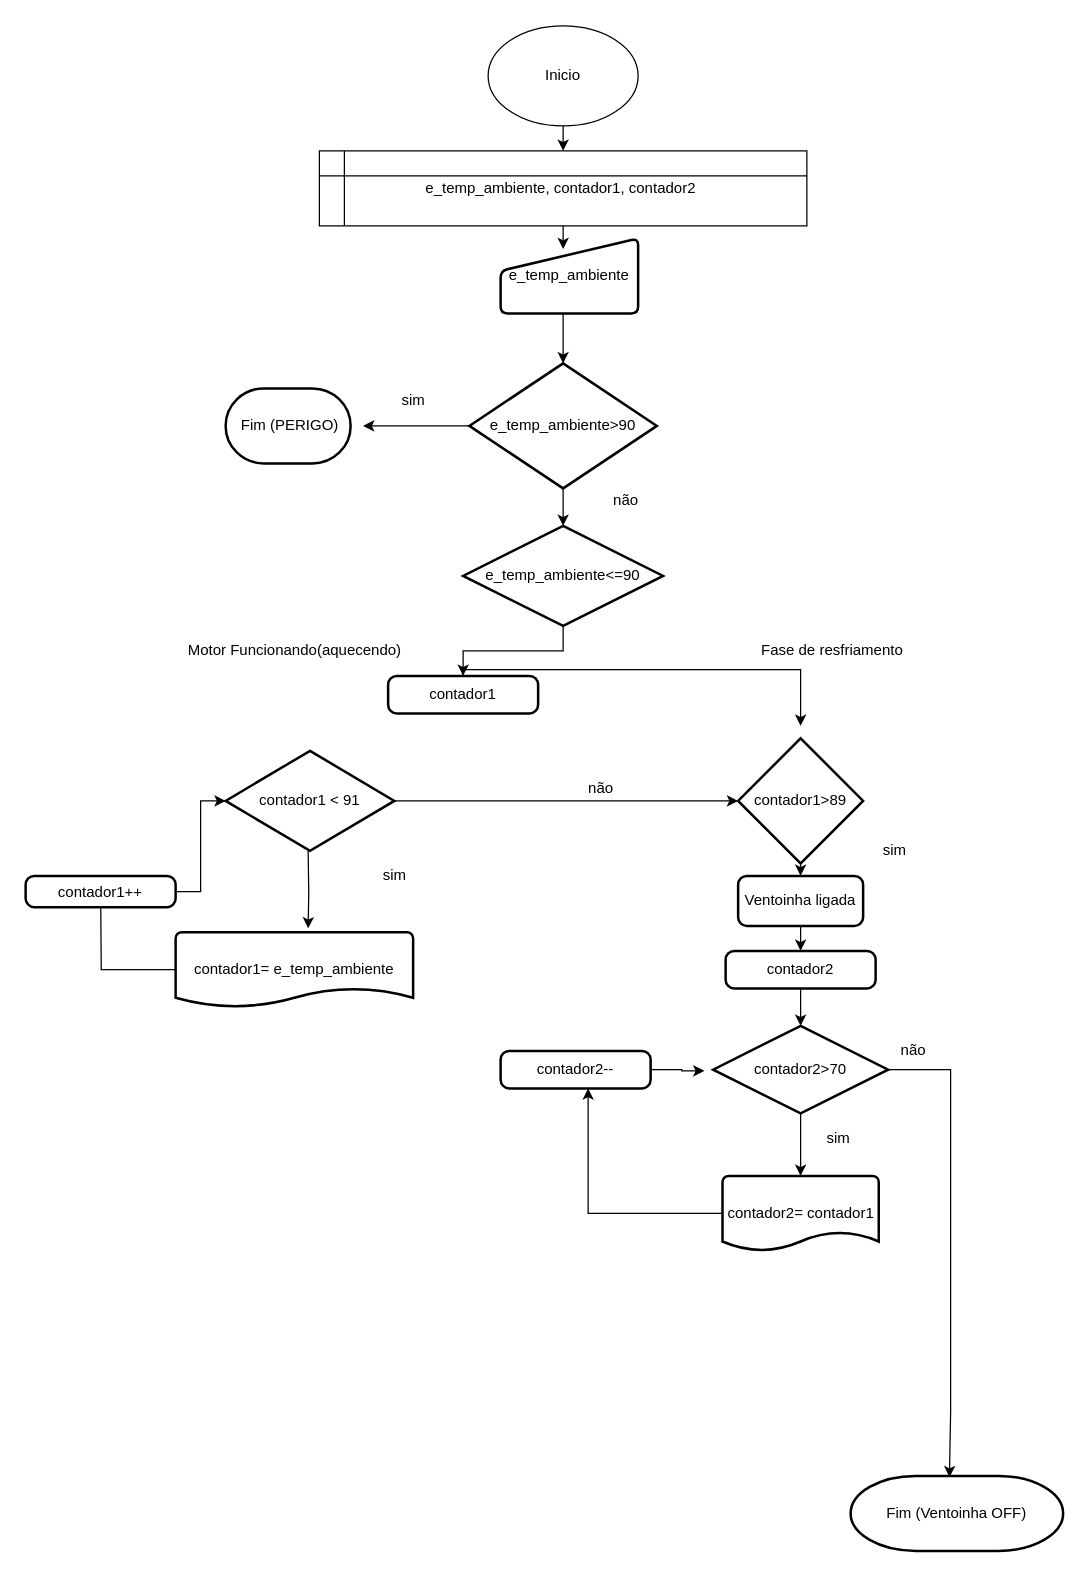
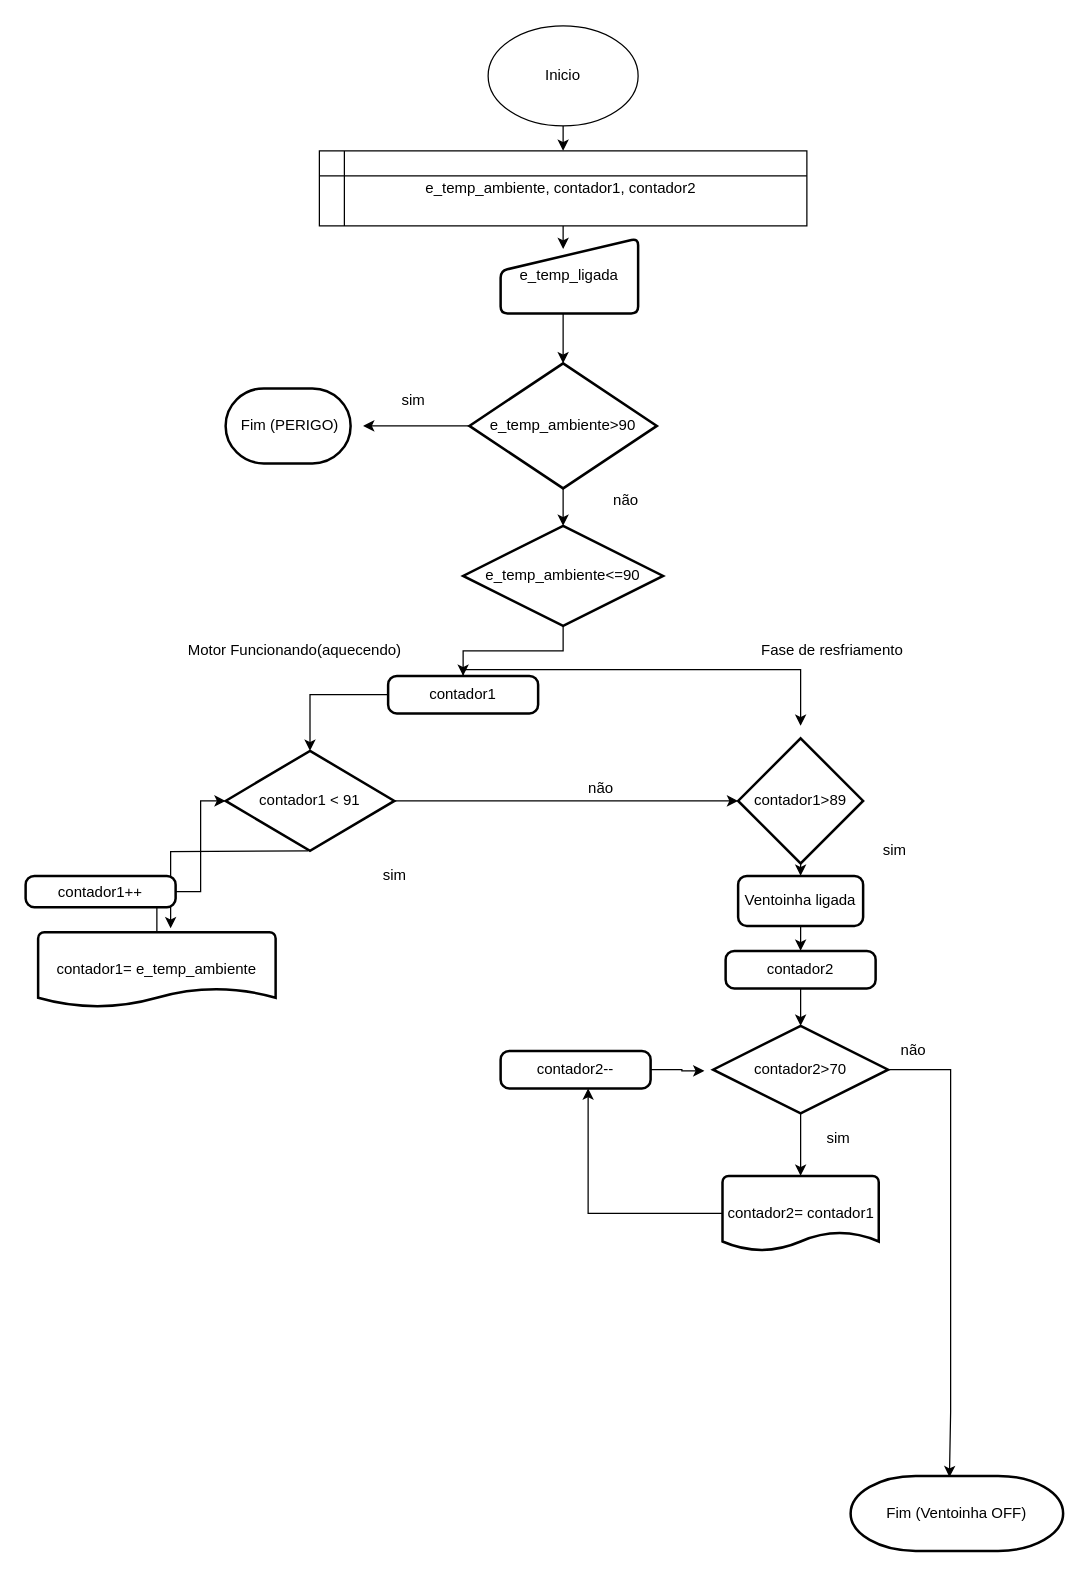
(569, 276) -> (569, 276)
none -> (325, 694)
(294, 969) -> (157, 969)
